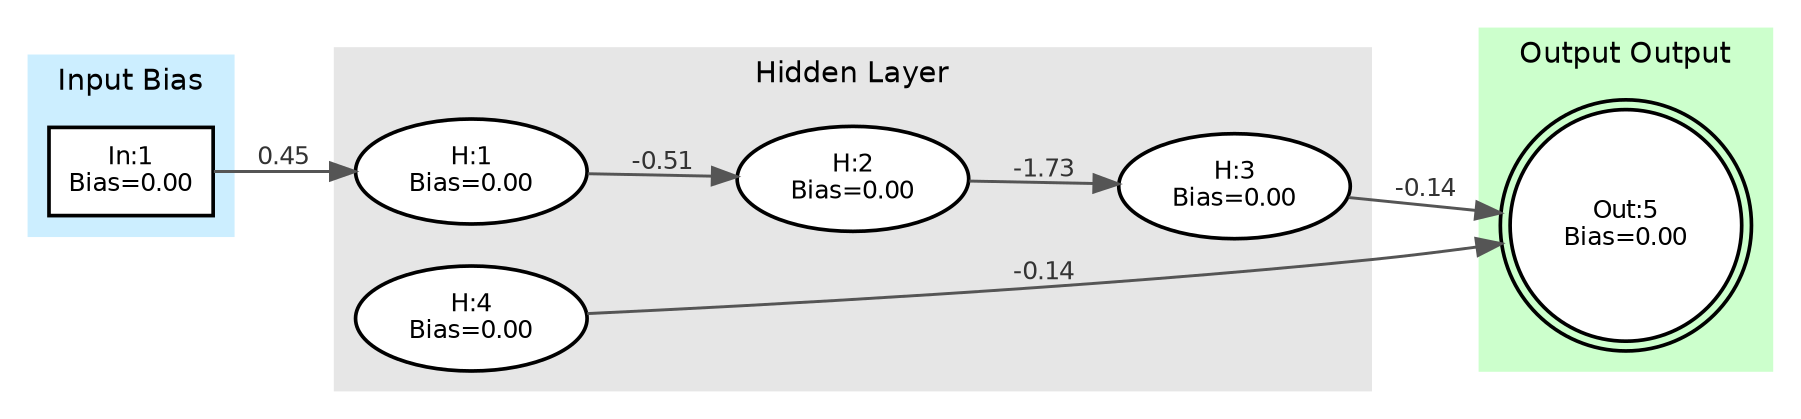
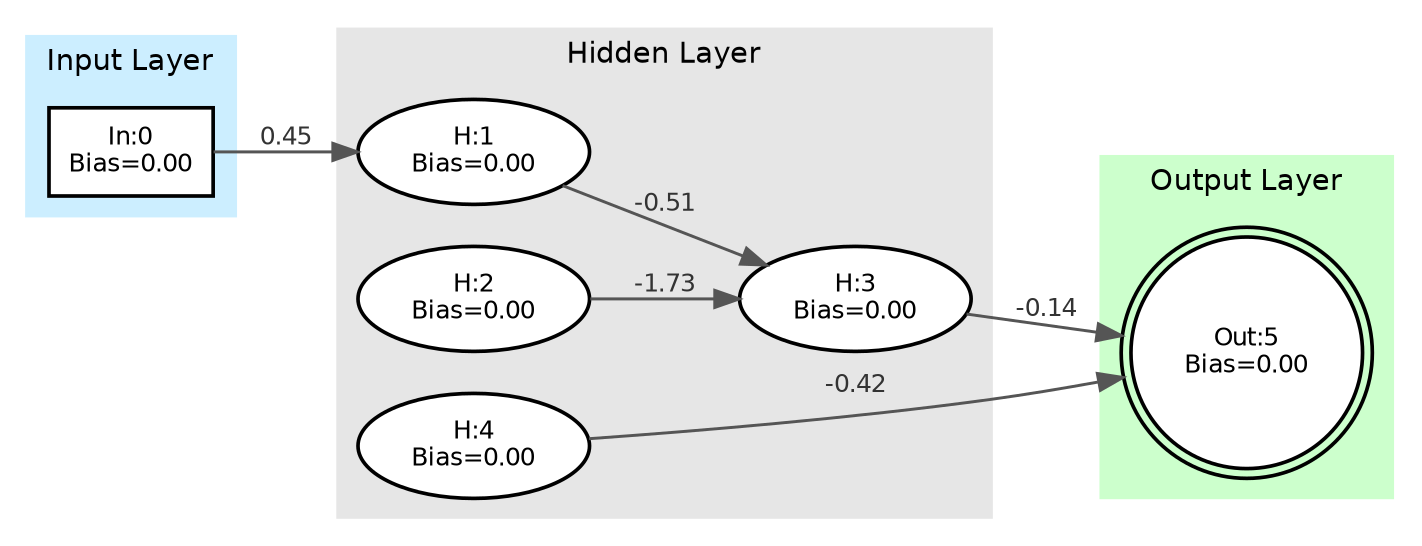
(1626, 55) -> (1247, 183)
(131, 82) -> (131, 62)
(131, 172) -> (131, 152)
(650, 175) -> (653, 221)
(1044, 273) -> (855, 386)
